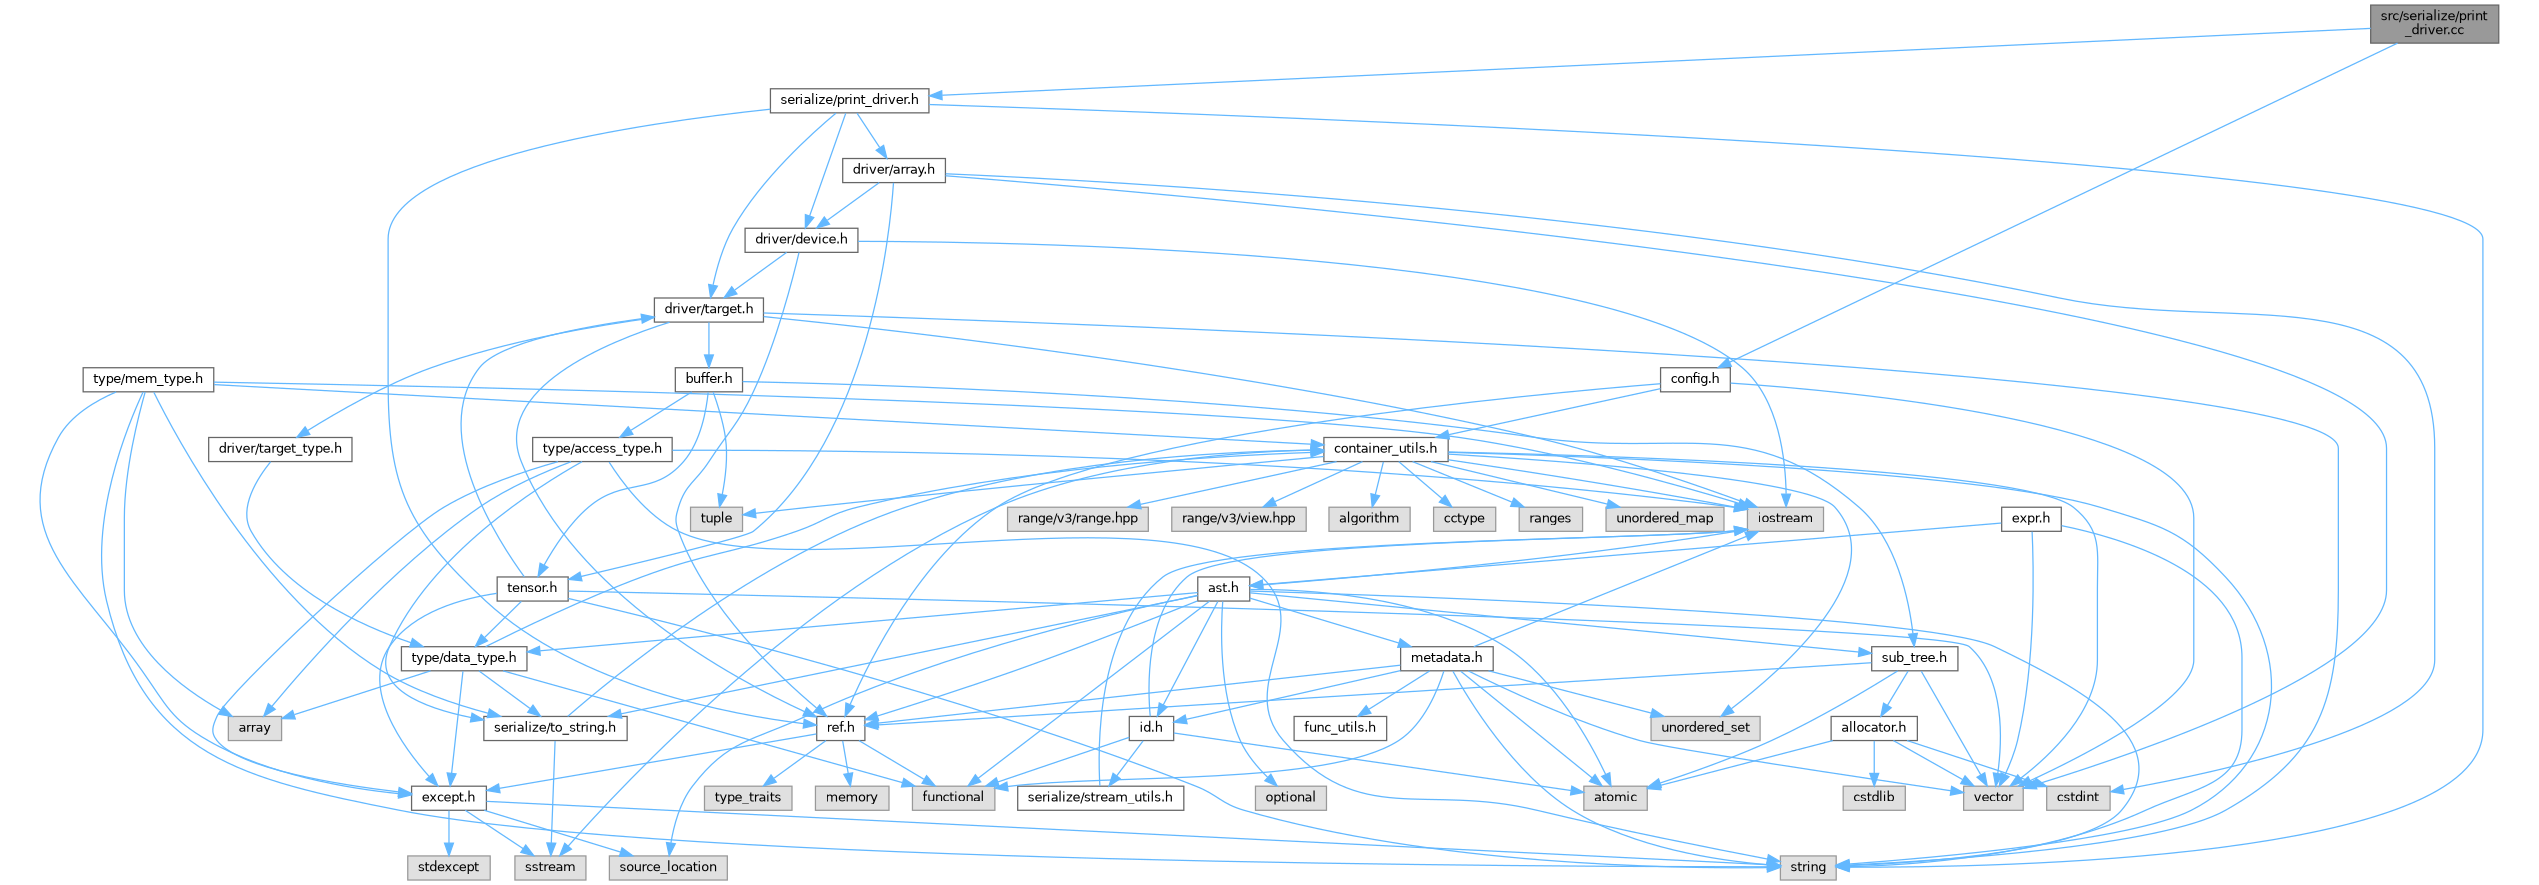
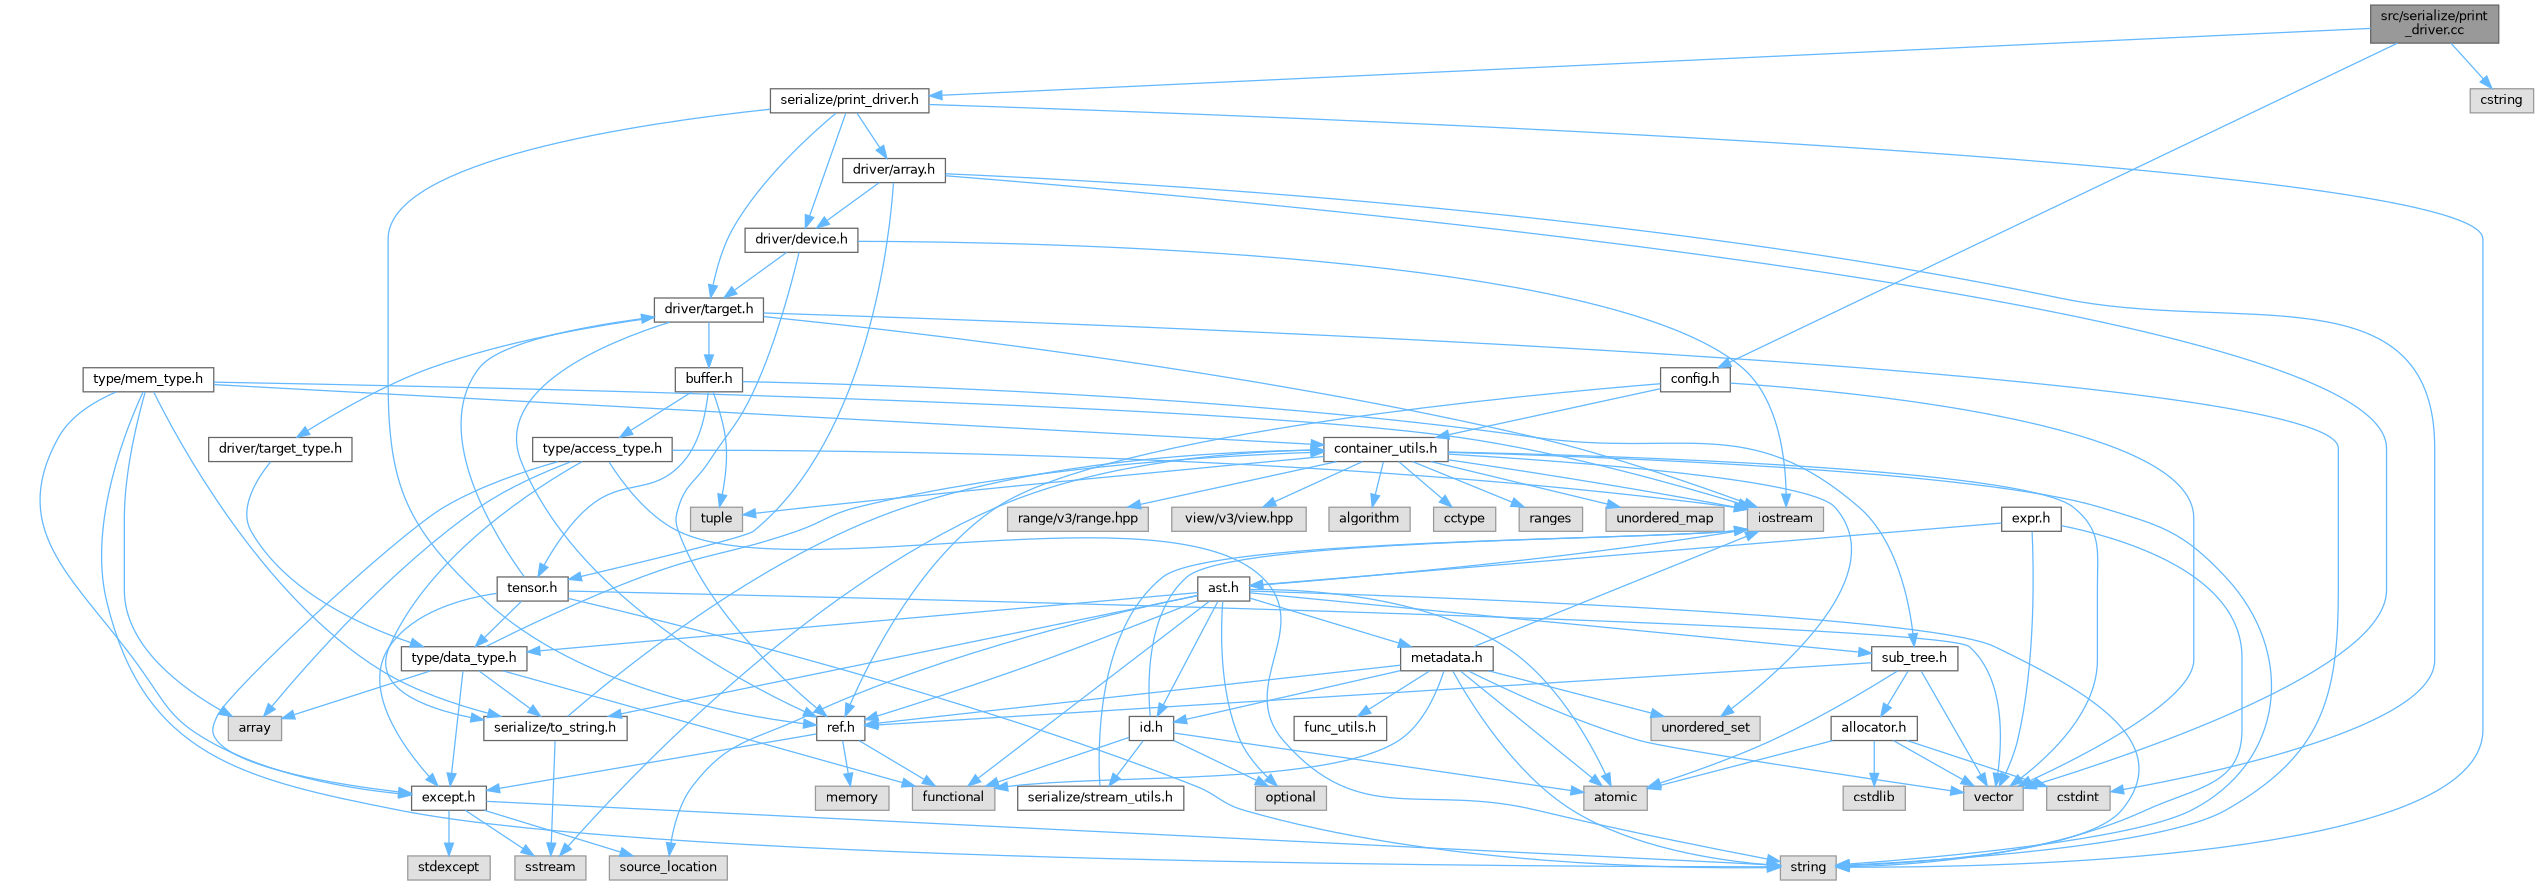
none -> (2502, 101)
(1239, 519) -> (1239, 519)
none -> (1215, 760)
(748, 798) -> none
